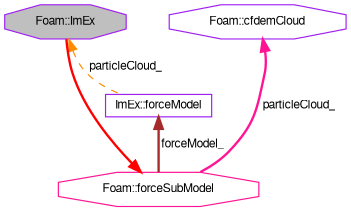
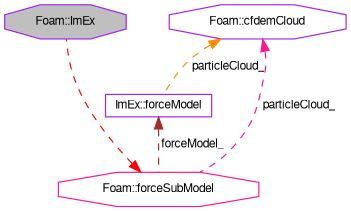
(92, 78) -> (183, 66)
(88, 107) -> (88, 107)
(251, 122) -> (251, 122)
(159, 151) -> (159, 151)
